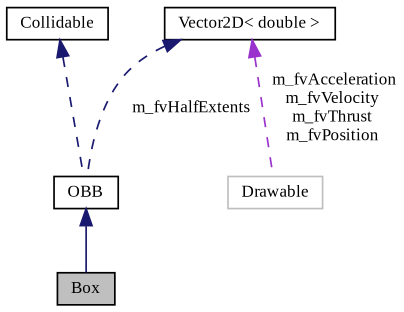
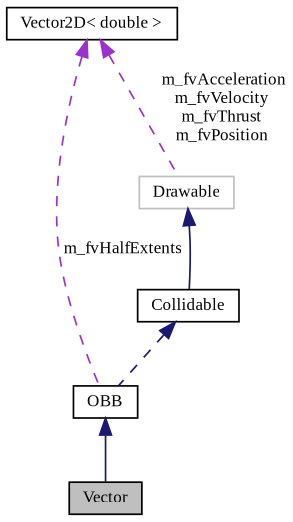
(108, 100) -> (57, 223)
none -> (190, 257)
(86, 289) -> (106, 498)
